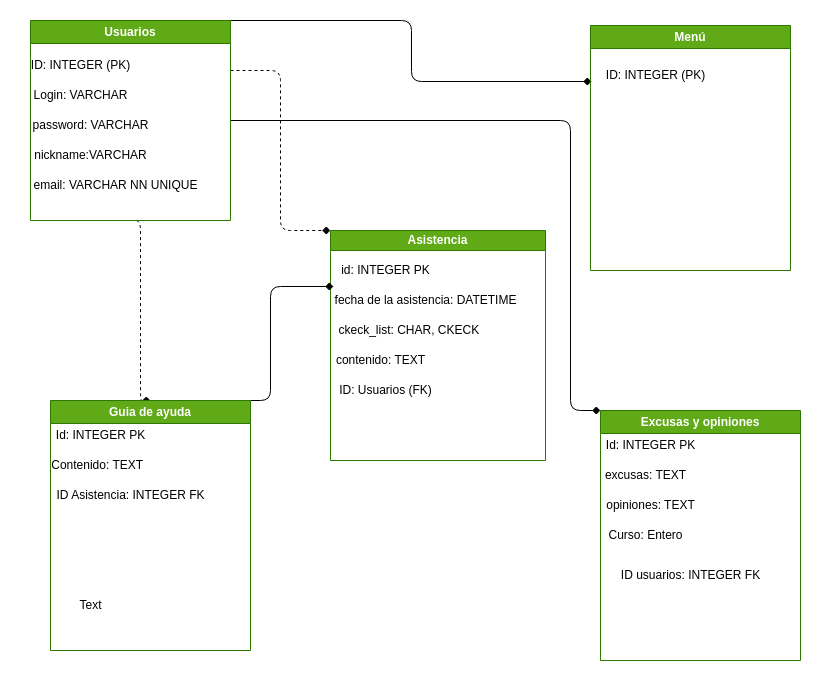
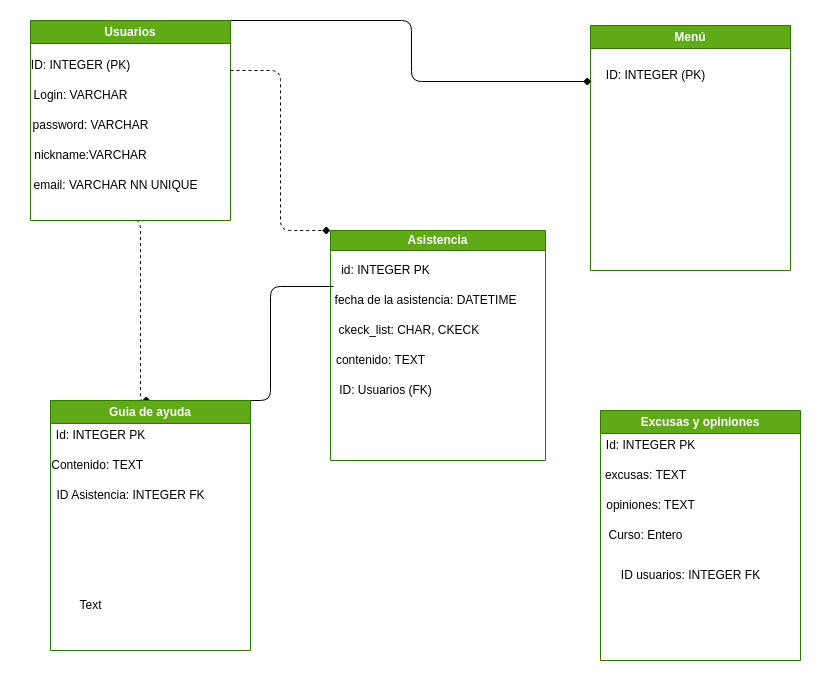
(547, 121) -> none
(325, 286) -> (328, 286)
